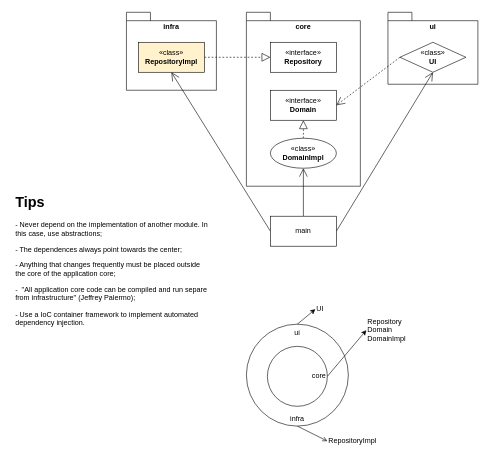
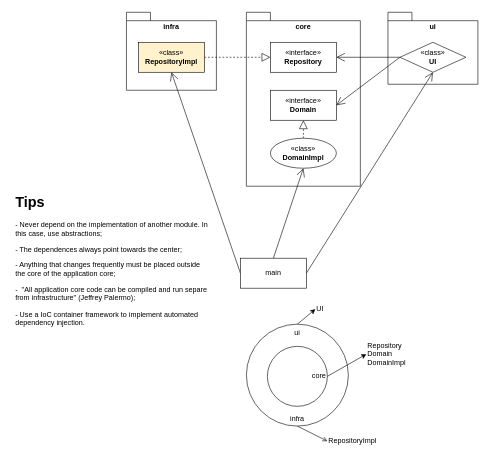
none -> (369, 57)
(369, 80) -> (369, 80)
(303, 231) -> (273, 273)
(399, 330) -> (399, 354)
